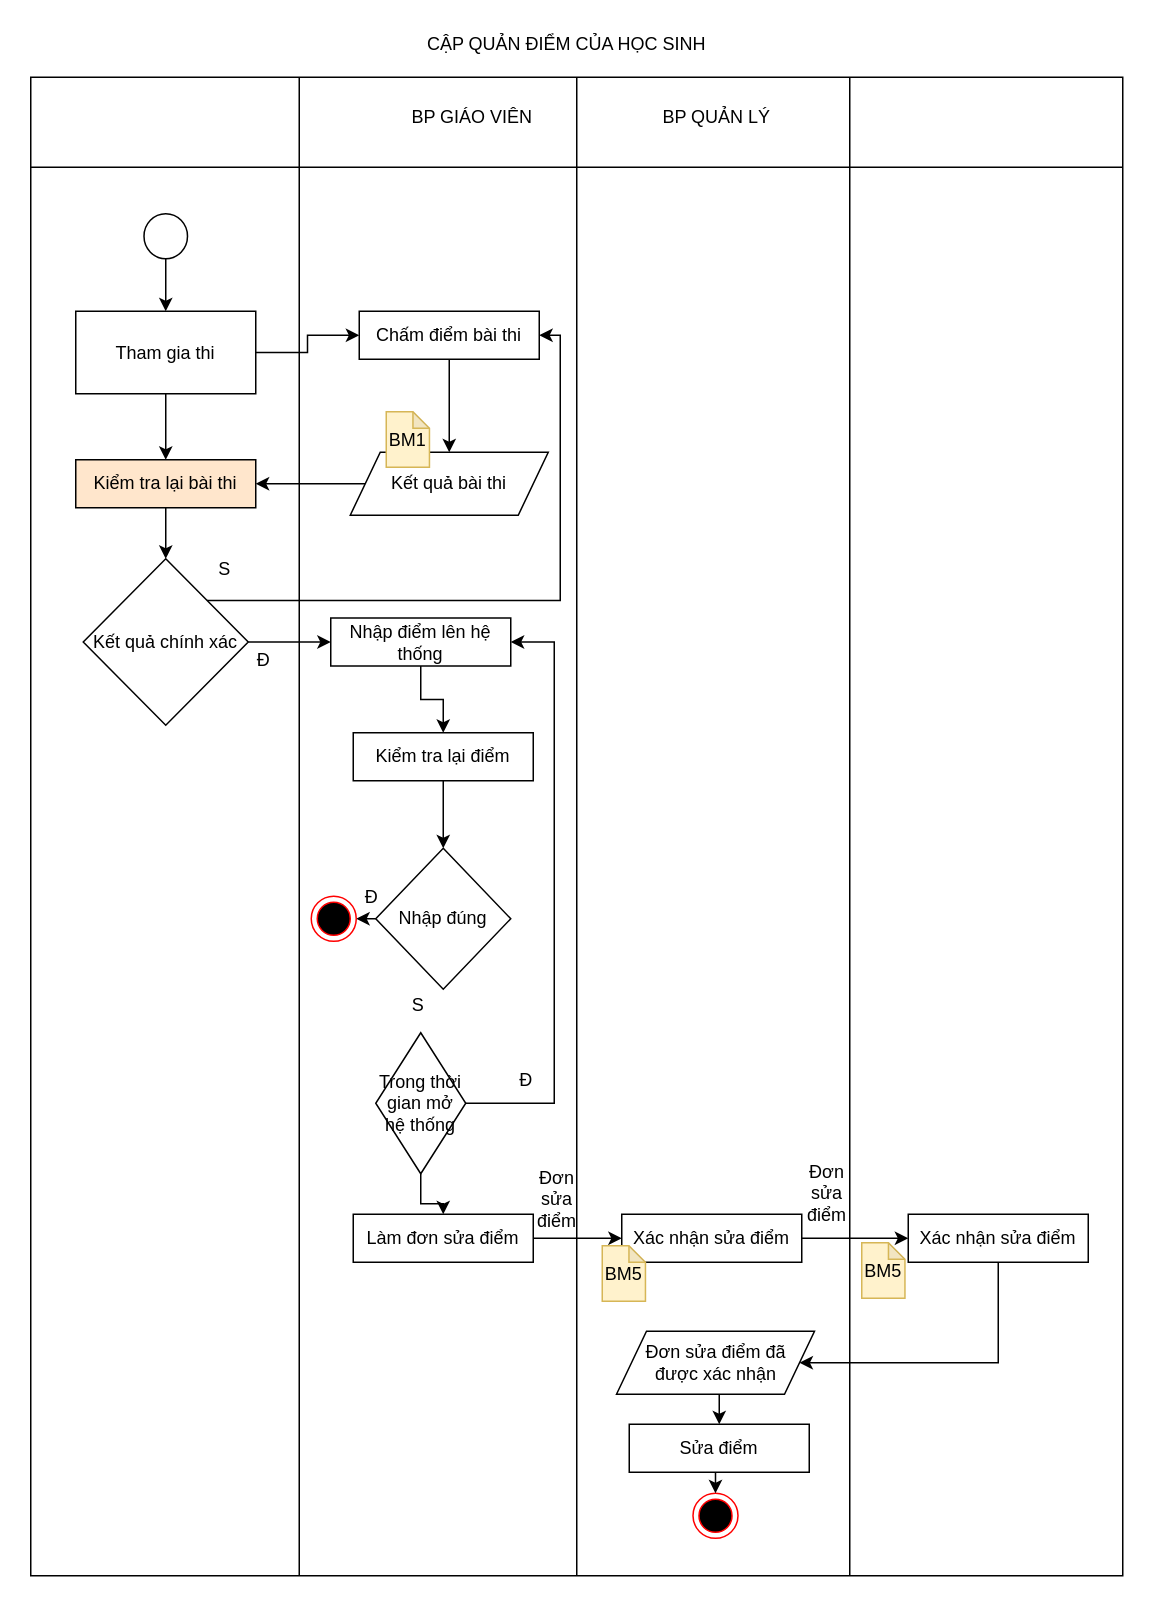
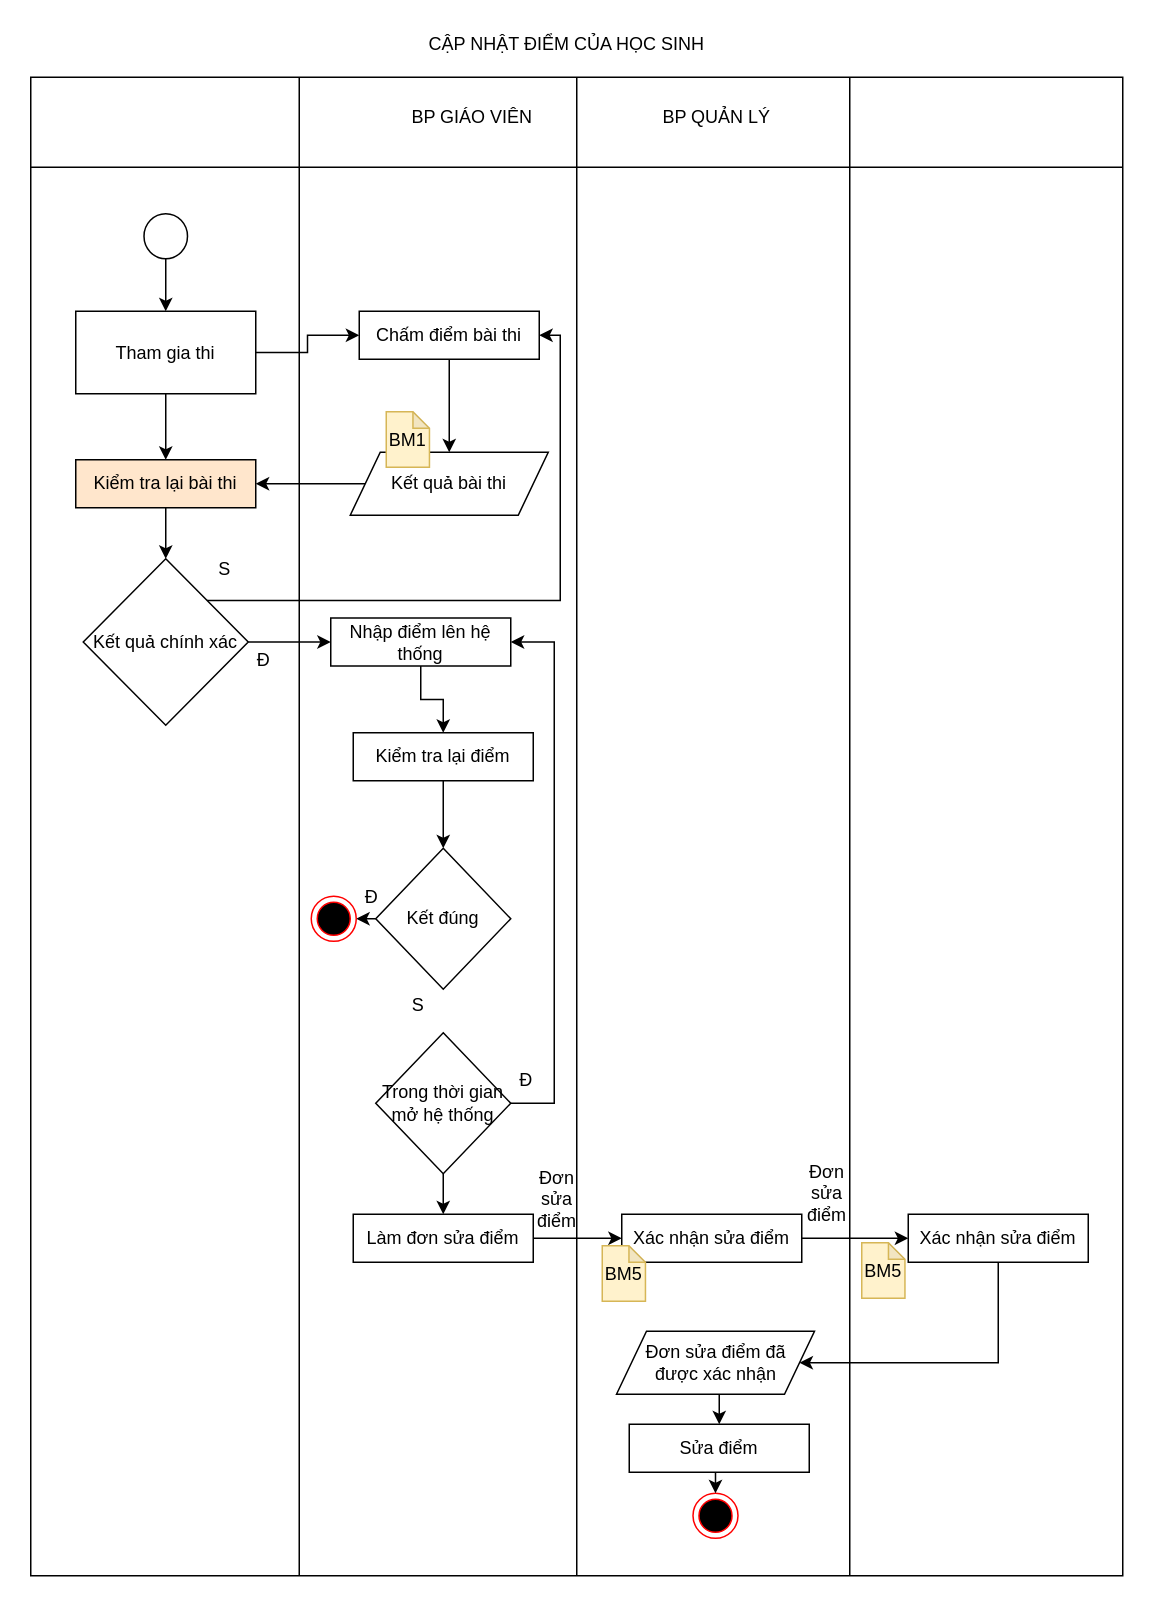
(567, 44) -> (567, 44)
(443, 919) -> (443, 919)
(421, 1103) -> (443, 1103)
